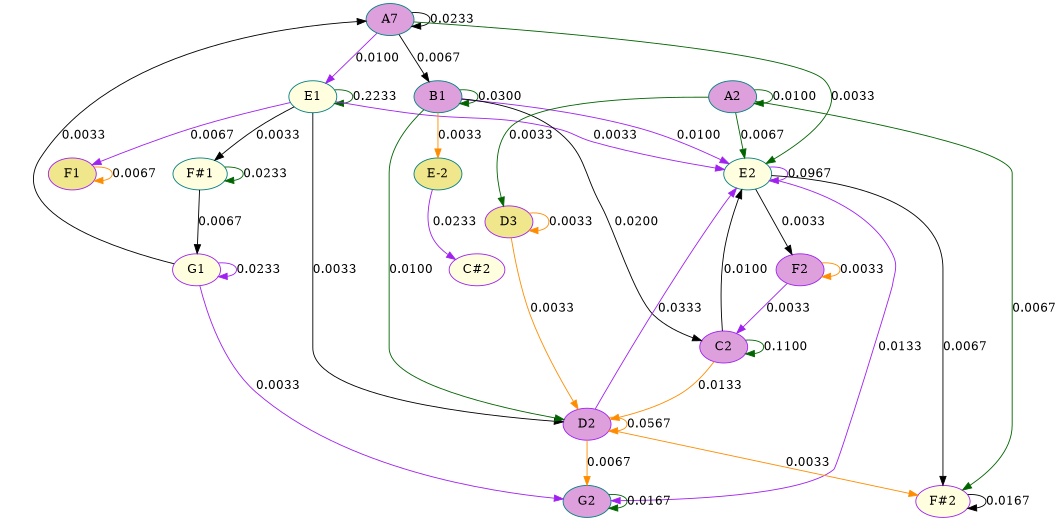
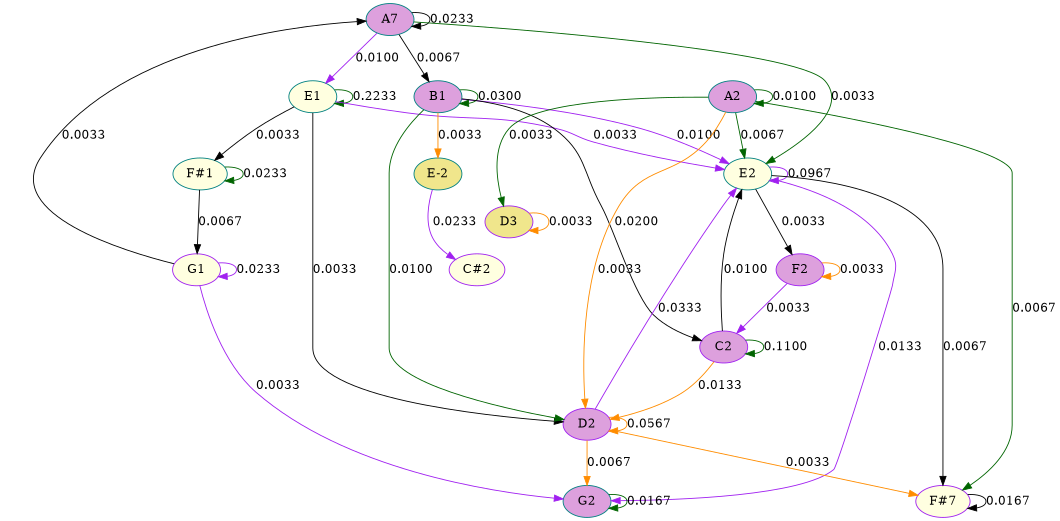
(72, 174) -> none
(533, 323) -> (604, 238)
(943, 501) -> (943, 501)
